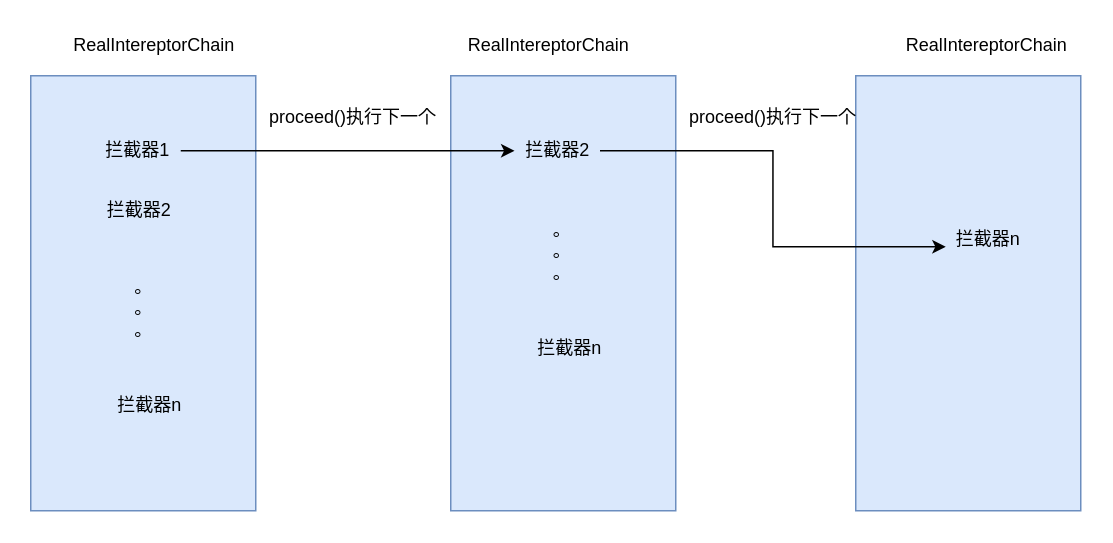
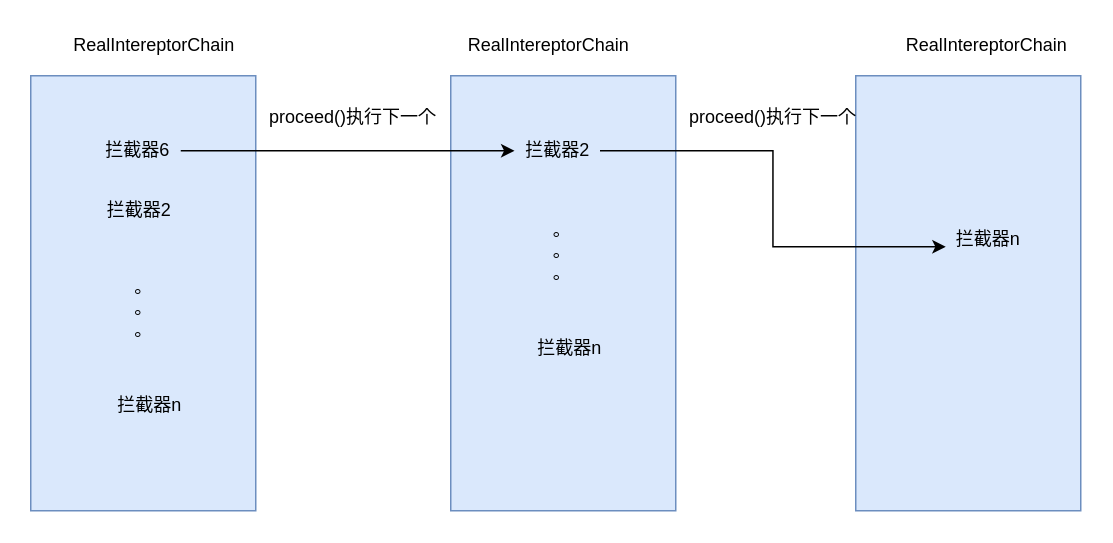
(138, 151) -> (138, 151)
